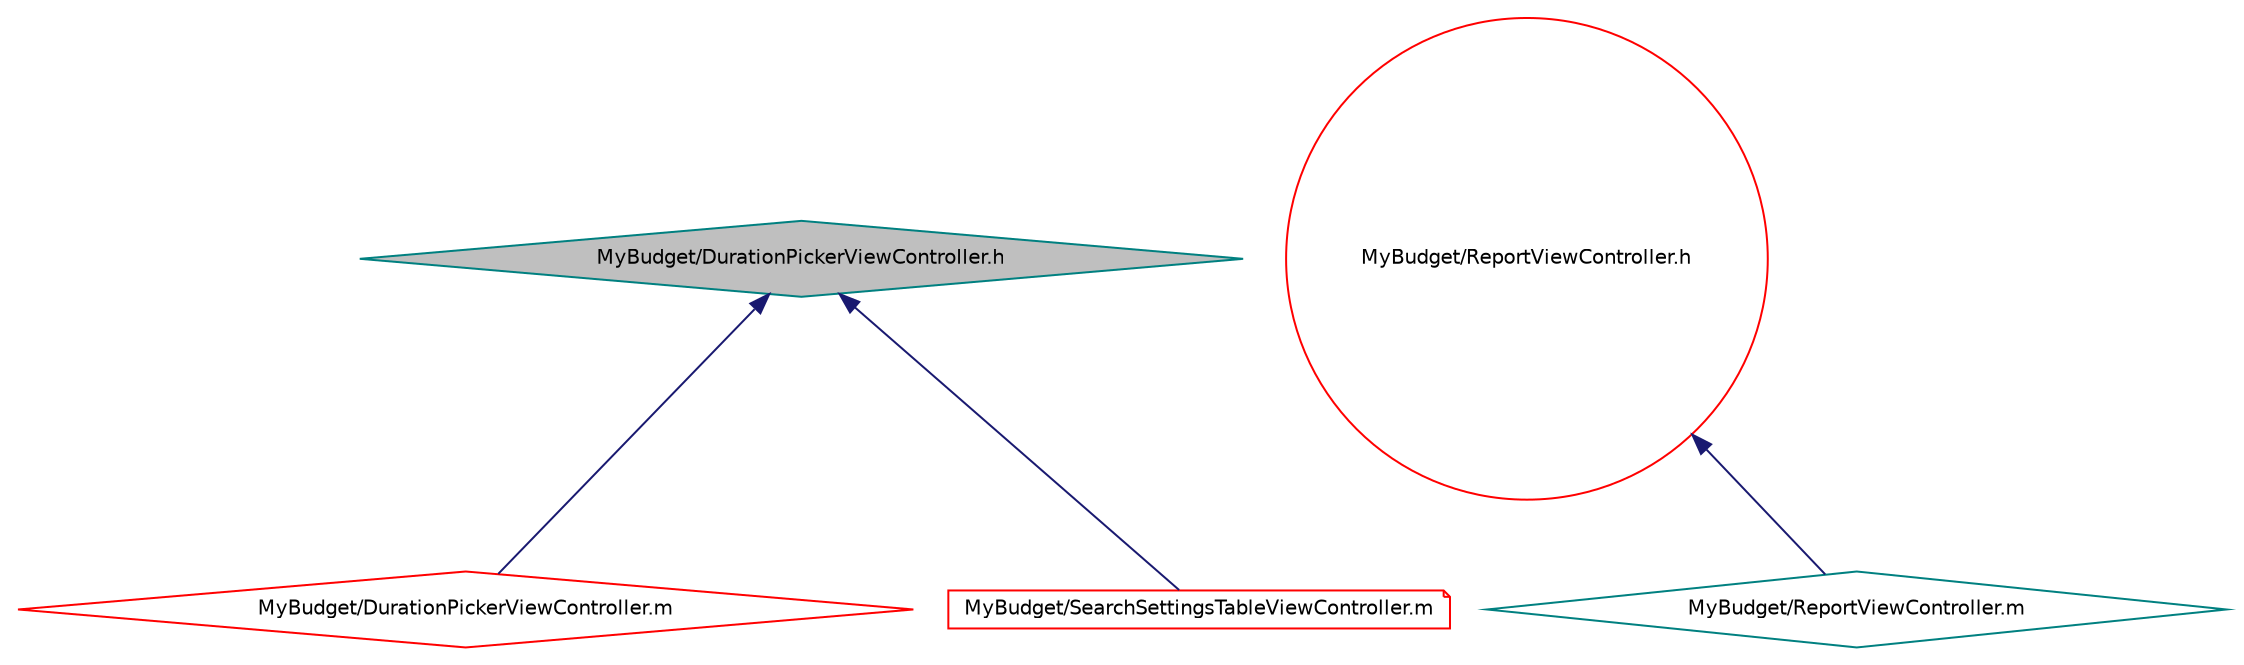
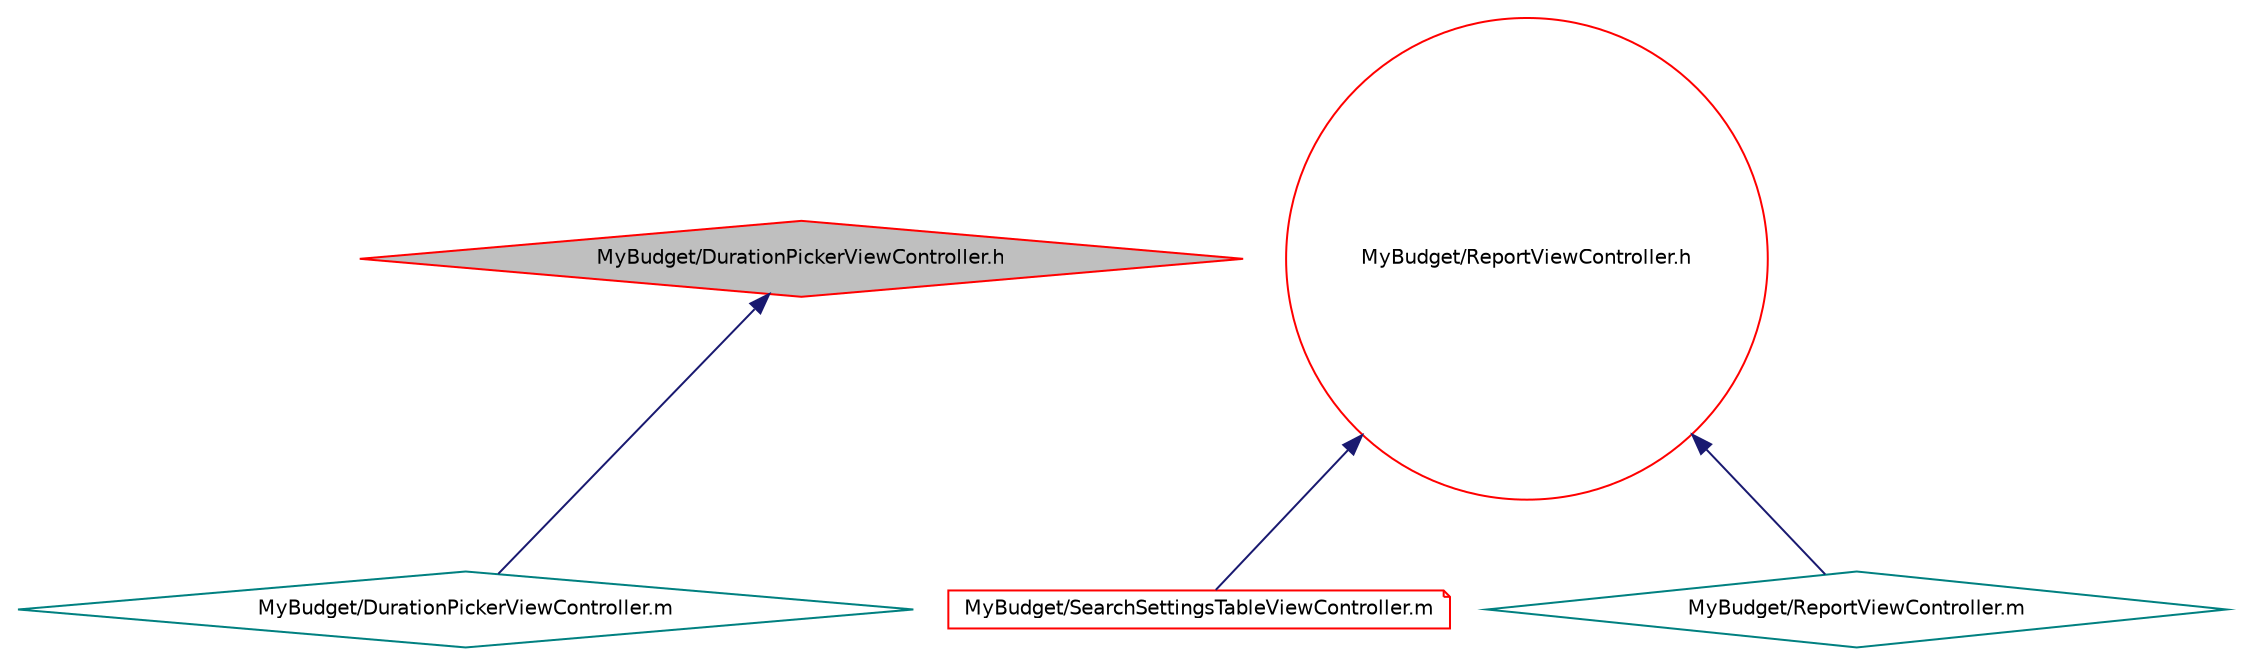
(801, 259) -> (801, 259)
(1017, 449) -> (1282, 520)
(466, 609) -> (466, 609)
